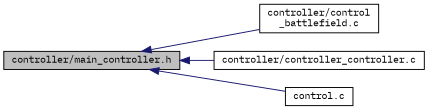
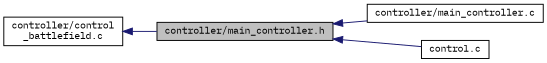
(205, 40) -> (145, 31)
(319, 60) -> (455, 13)
